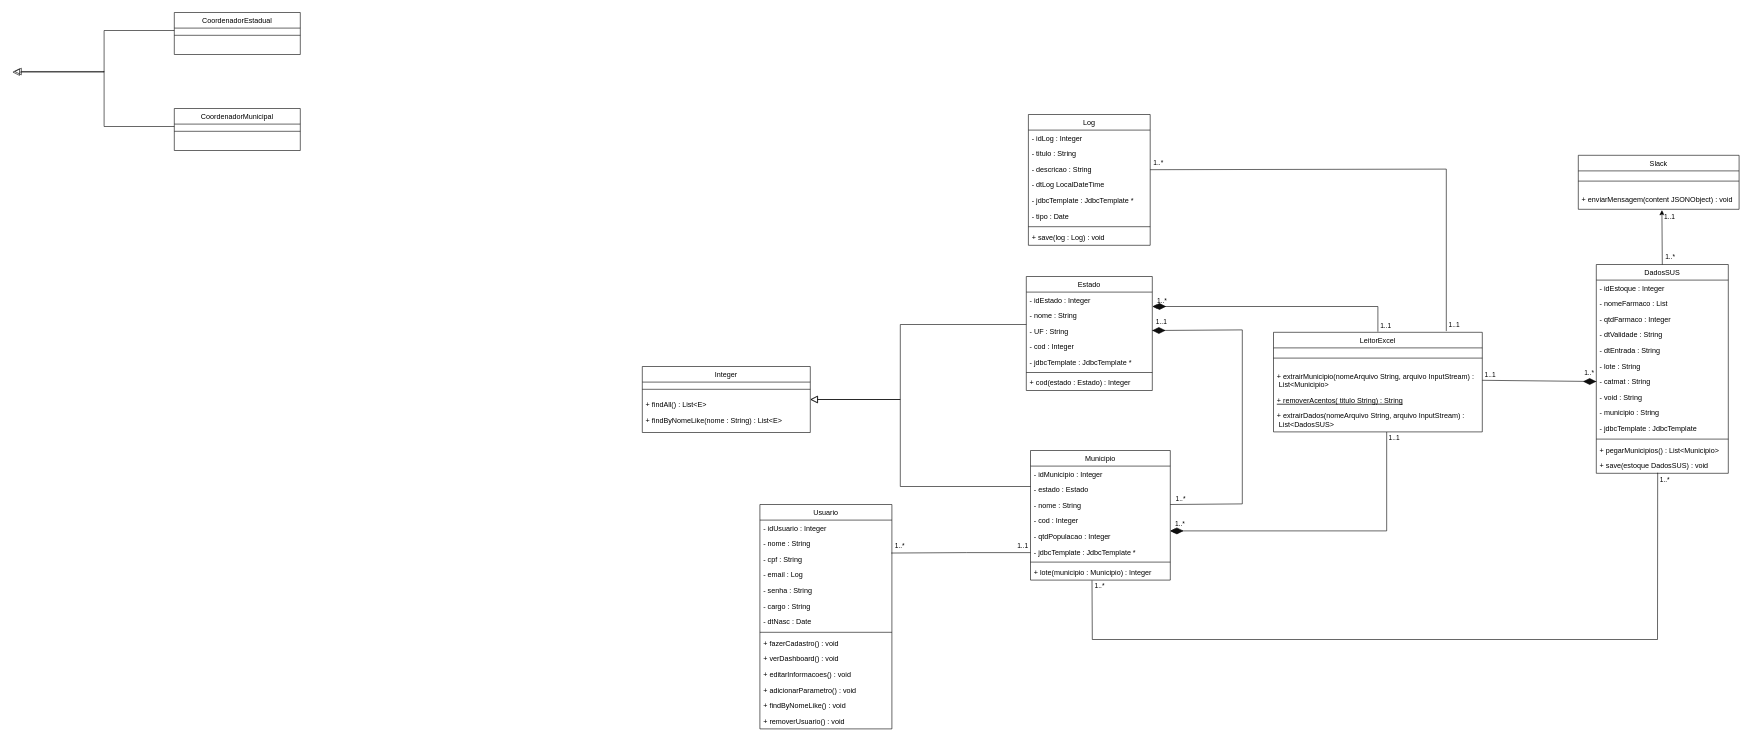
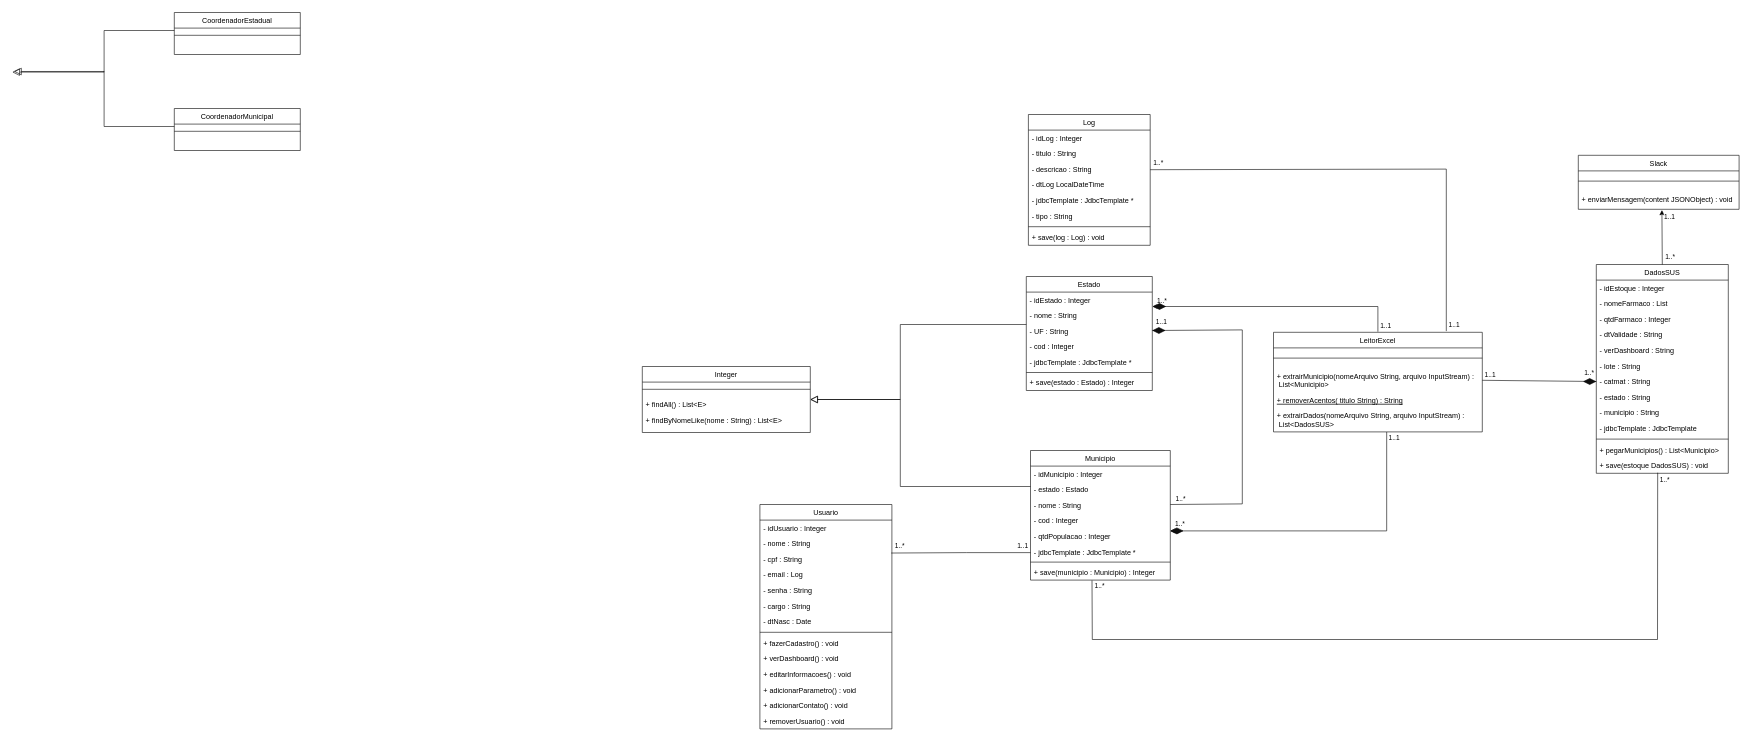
(1053, 216) -> (1056, 216)
(1635, 350) -> (1641, 350)
(1088, 383) -> (1090, 383)
(1624, 397) -> (1629, 397)
(1099, 572) -> (1100, 572)
(807, 706) -> (811, 706)
